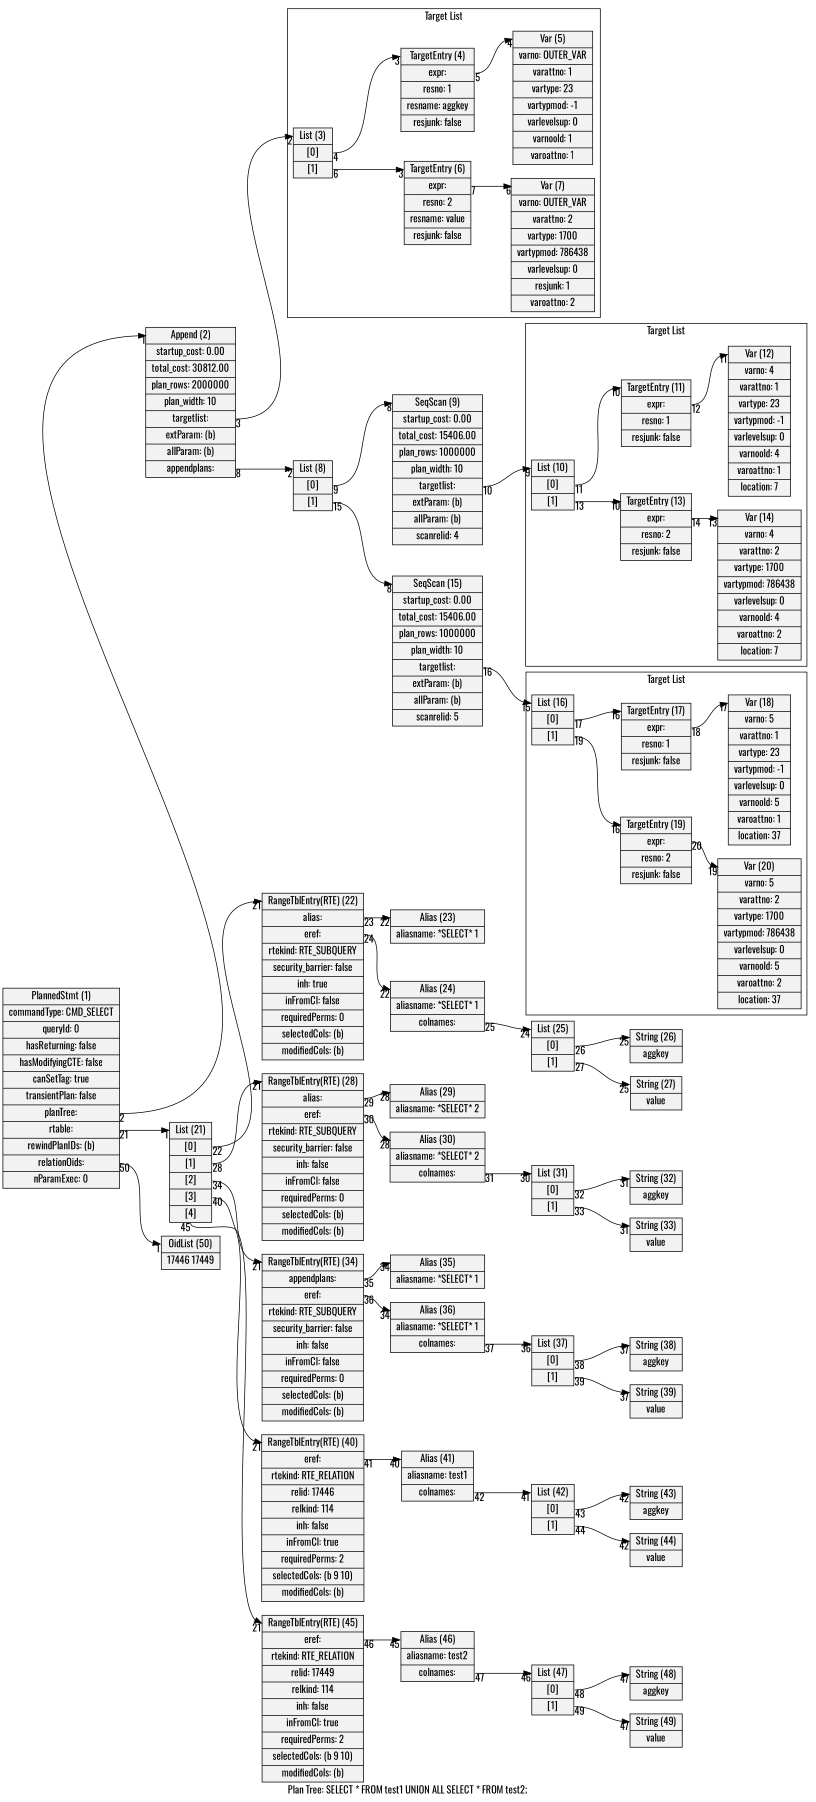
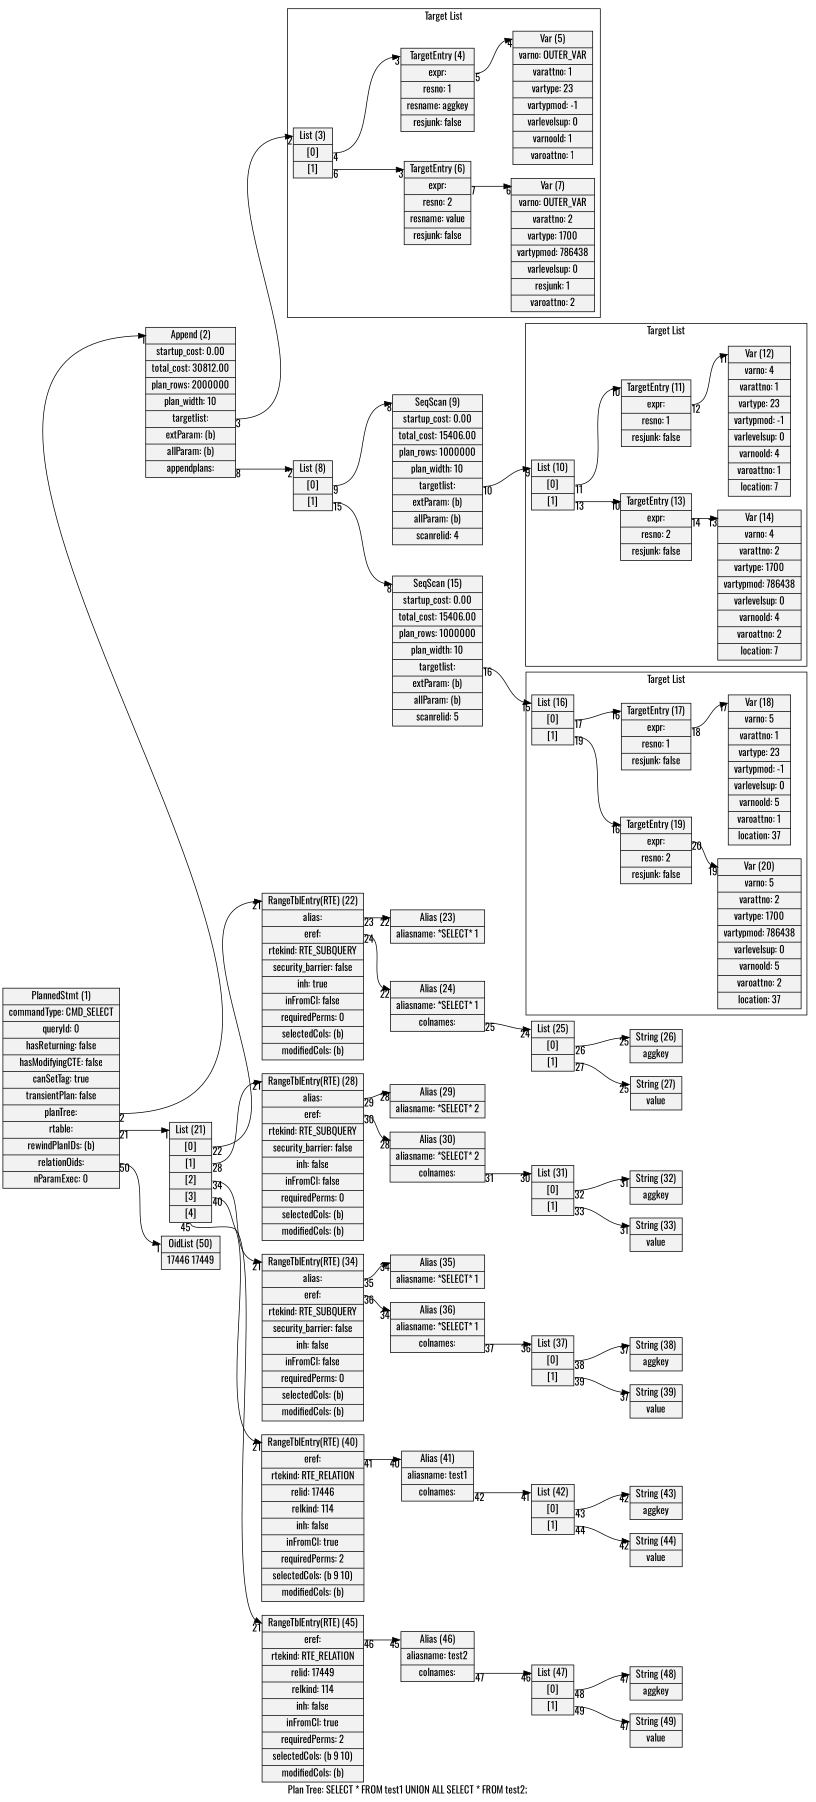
(313, 1279) -> (313, 1279)
